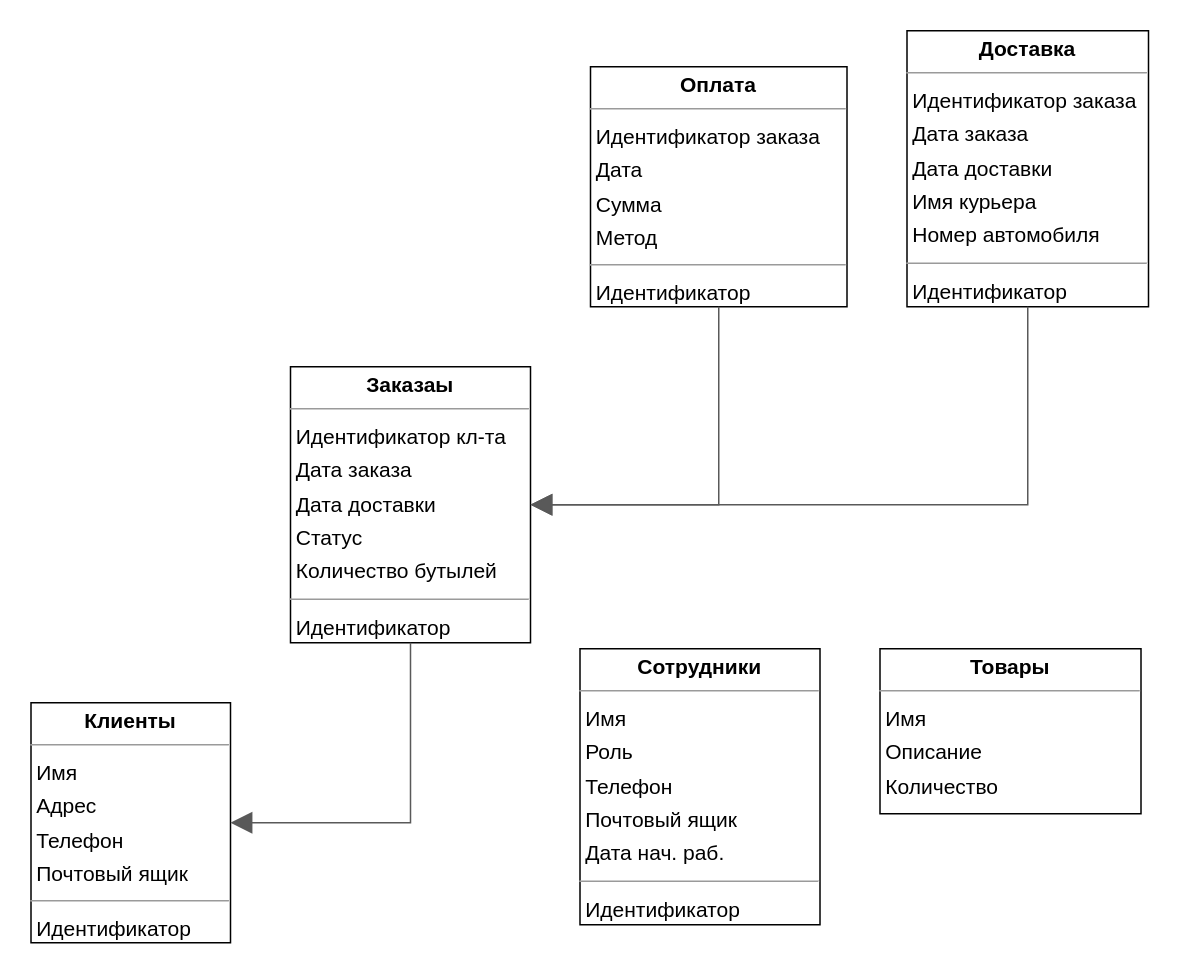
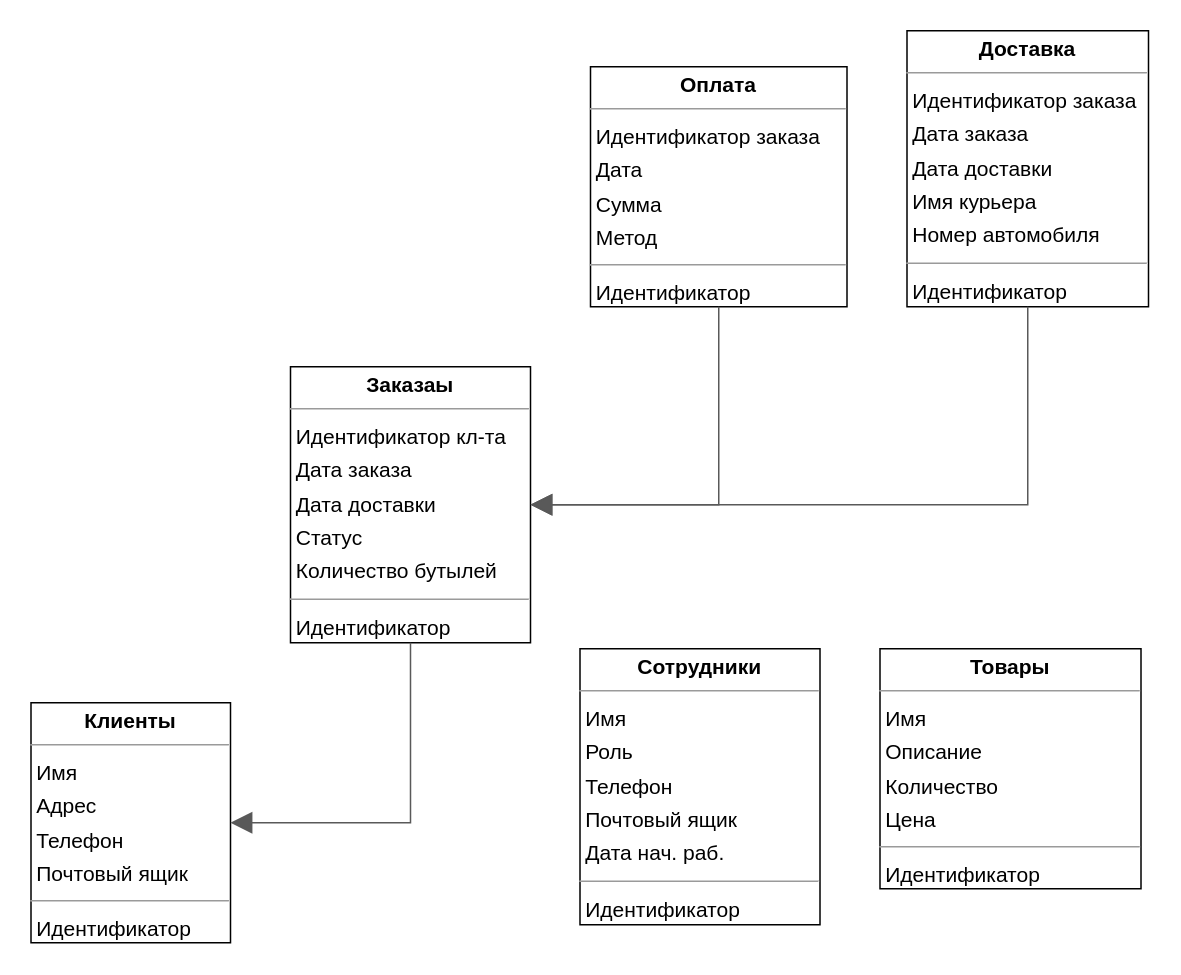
(1010, 731) -> (1010, 769)
